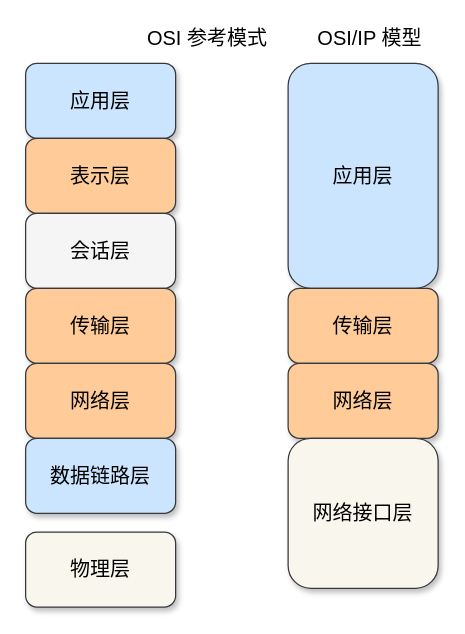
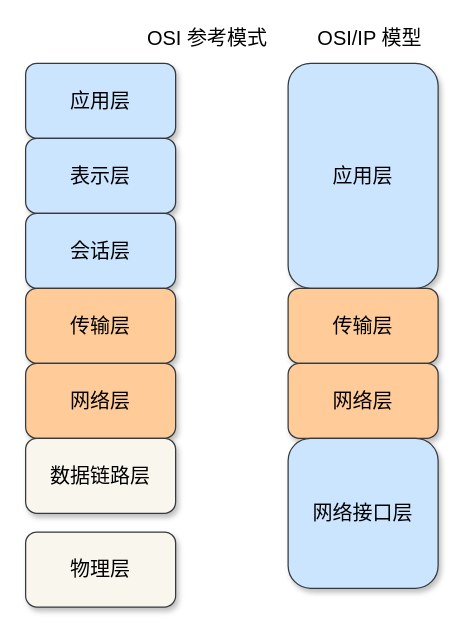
(101, 176) -> (101, 176)
(101, 251) -> (101, 251)
(101, 476) -> (101, 476)
(363, 513) -> (363, 513)
